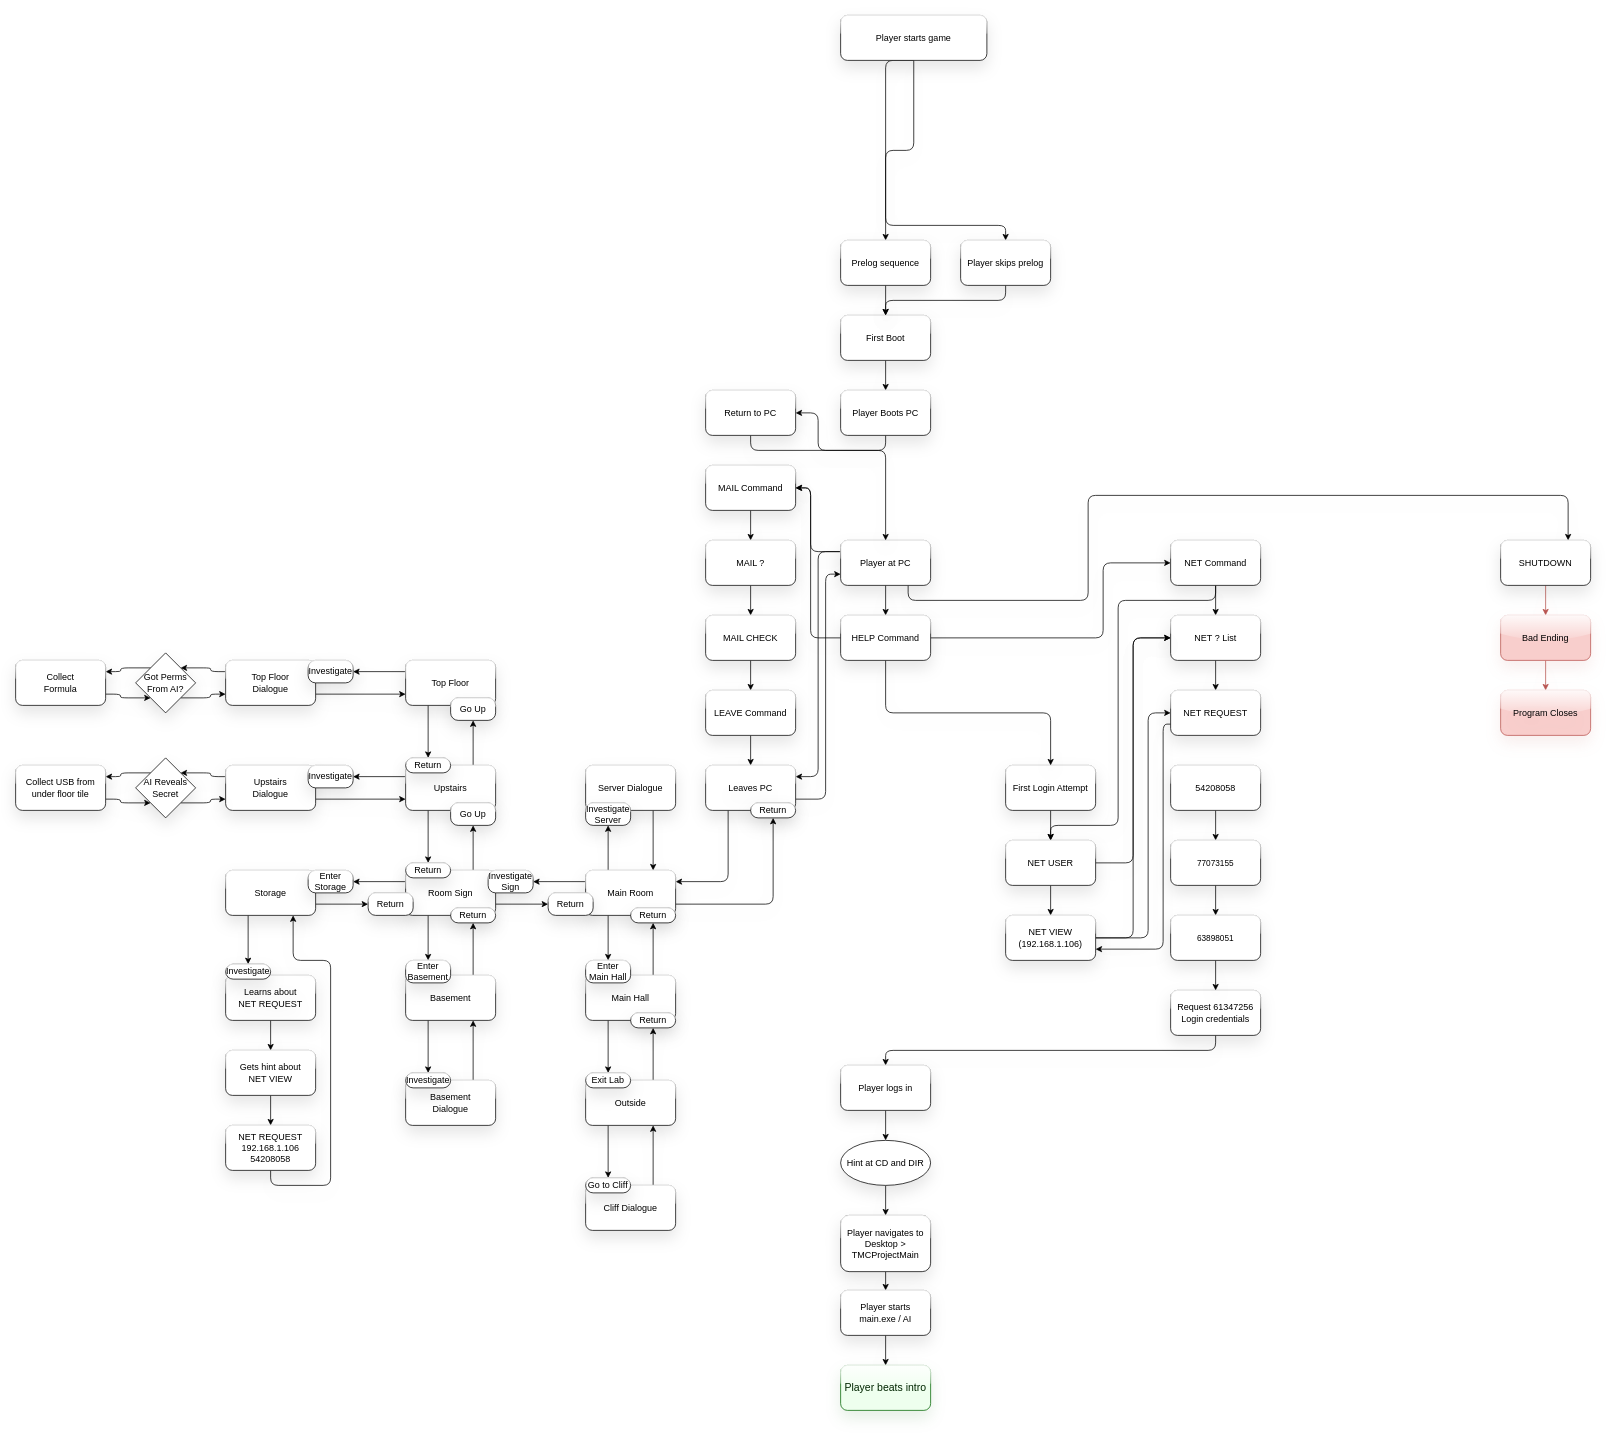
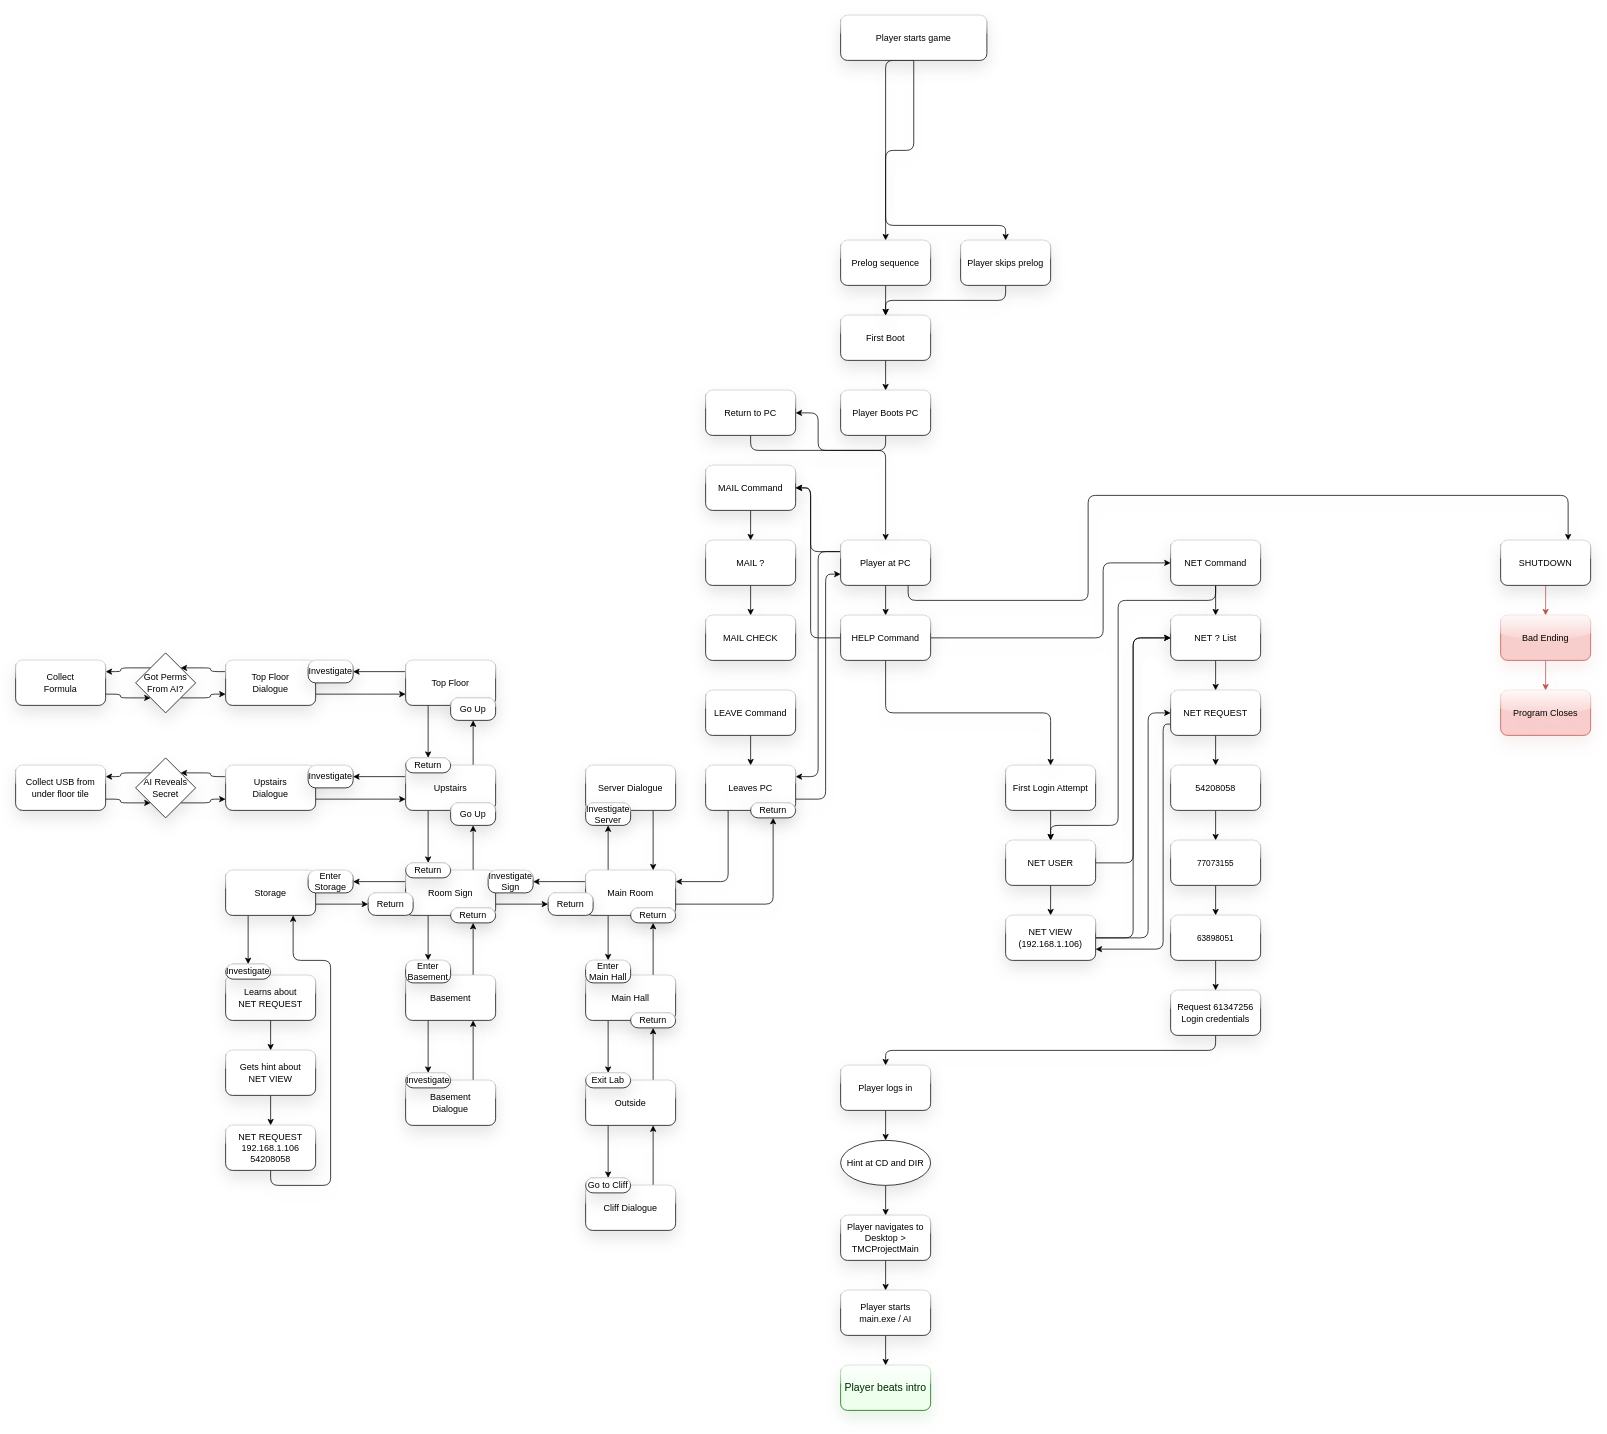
(750, 672) -> none
none -> (1215, 747)
(885, 1244) -> (885, 1238)
